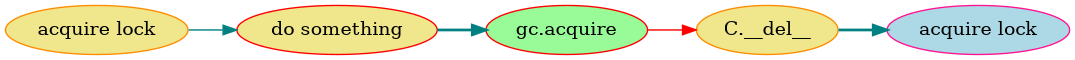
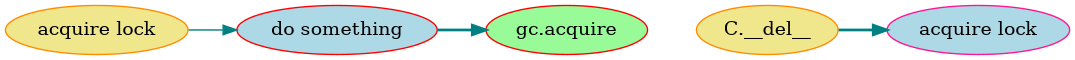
(337, 30) -> (337, 30)
(665, 30) -> none
